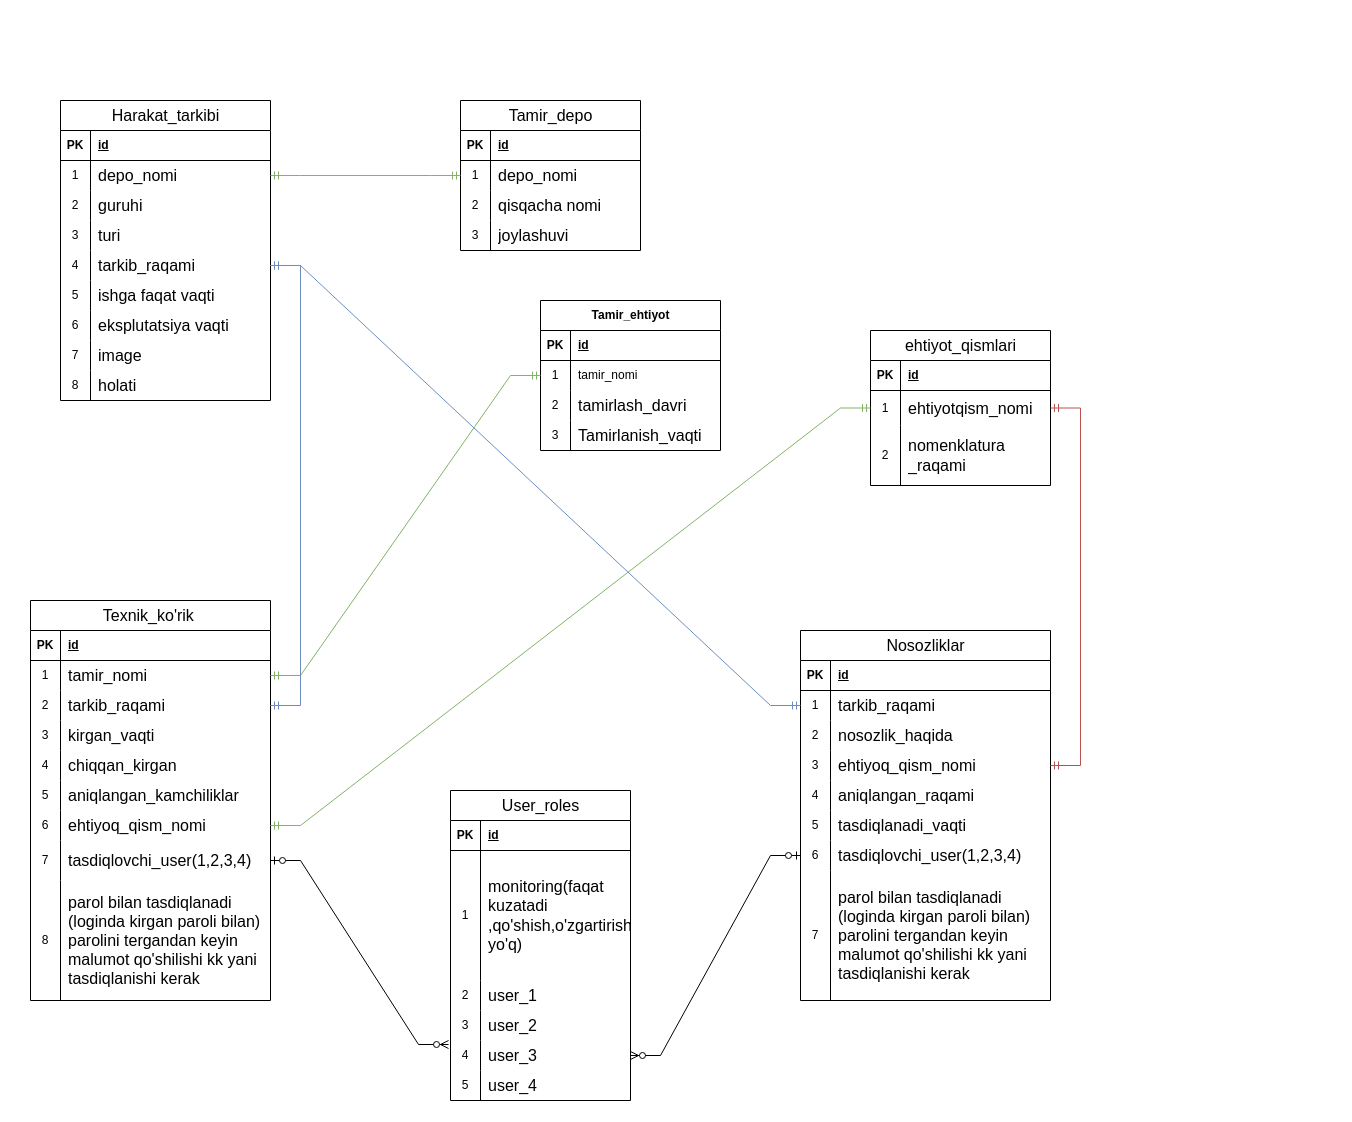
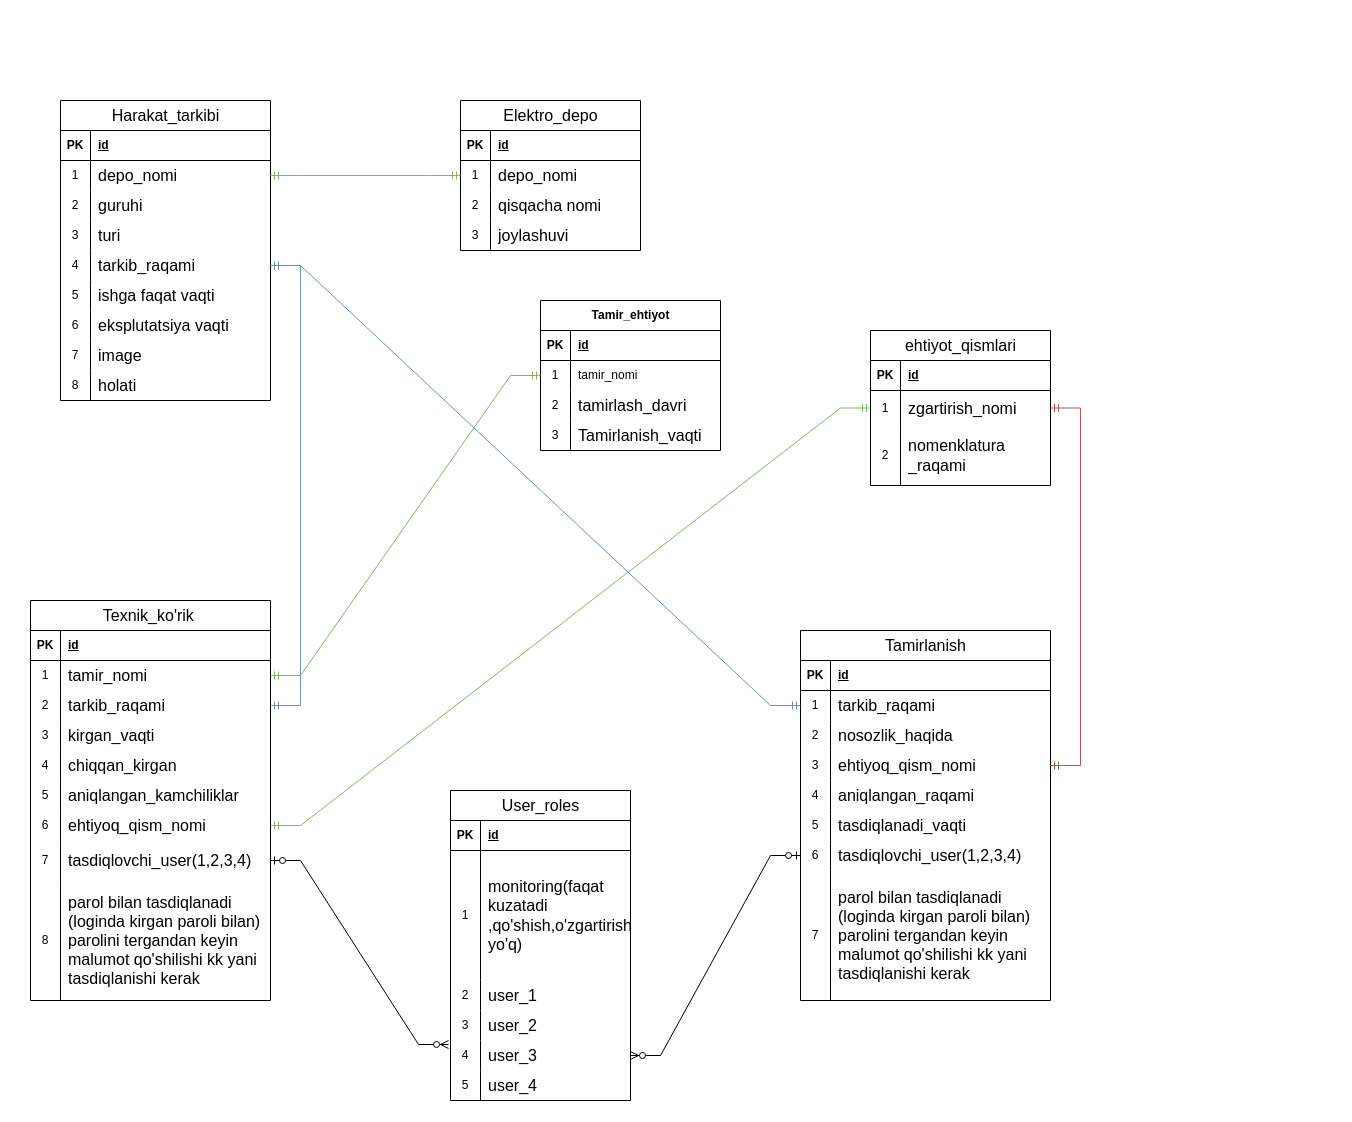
(551, 116) -> (551, 116)
(958, 409) -> (954, 409)
(926, 646) -> (926, 646)
